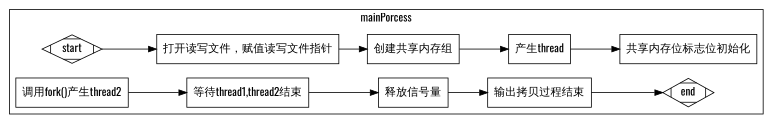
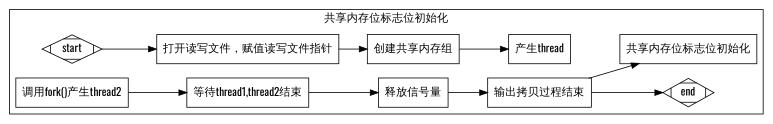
(386, 19) -> (386, 19)
(591, 49) -> (610, 72)
